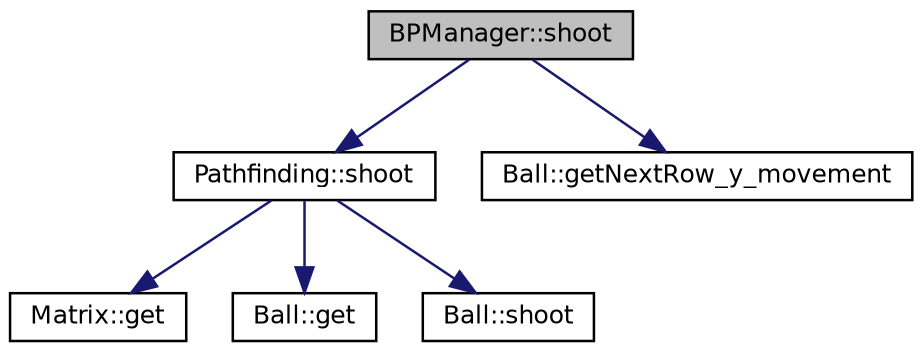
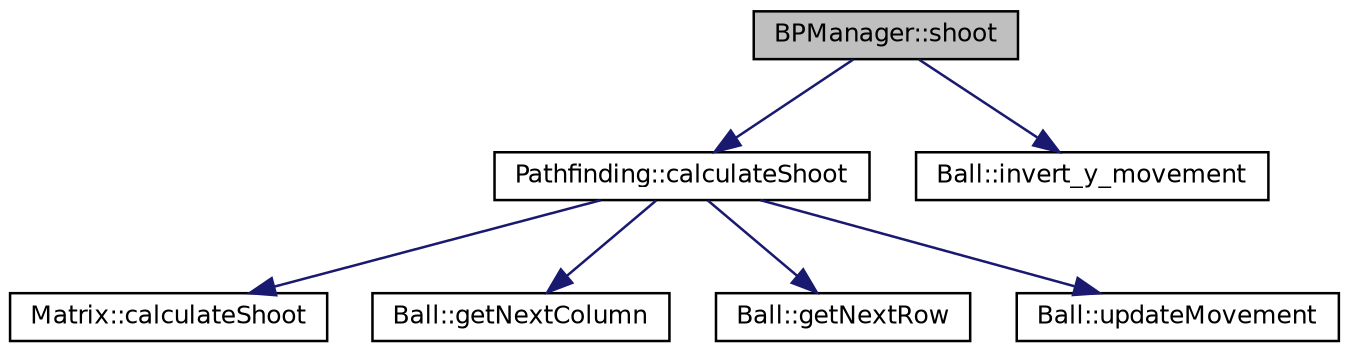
(305, 176) -> (682, 176)
(697, 176) -> (1092, 176)
(98, 317) -> (169, 317)
(305, 317) -> (843, 317)
(508, 317) -> (1178, 317)
none -> (521, 317)
